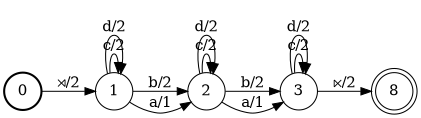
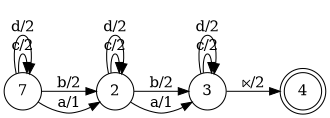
(23, 91) -> none
(114, 91) -> (23, 91)
(394, 91) -> (303, 91)
